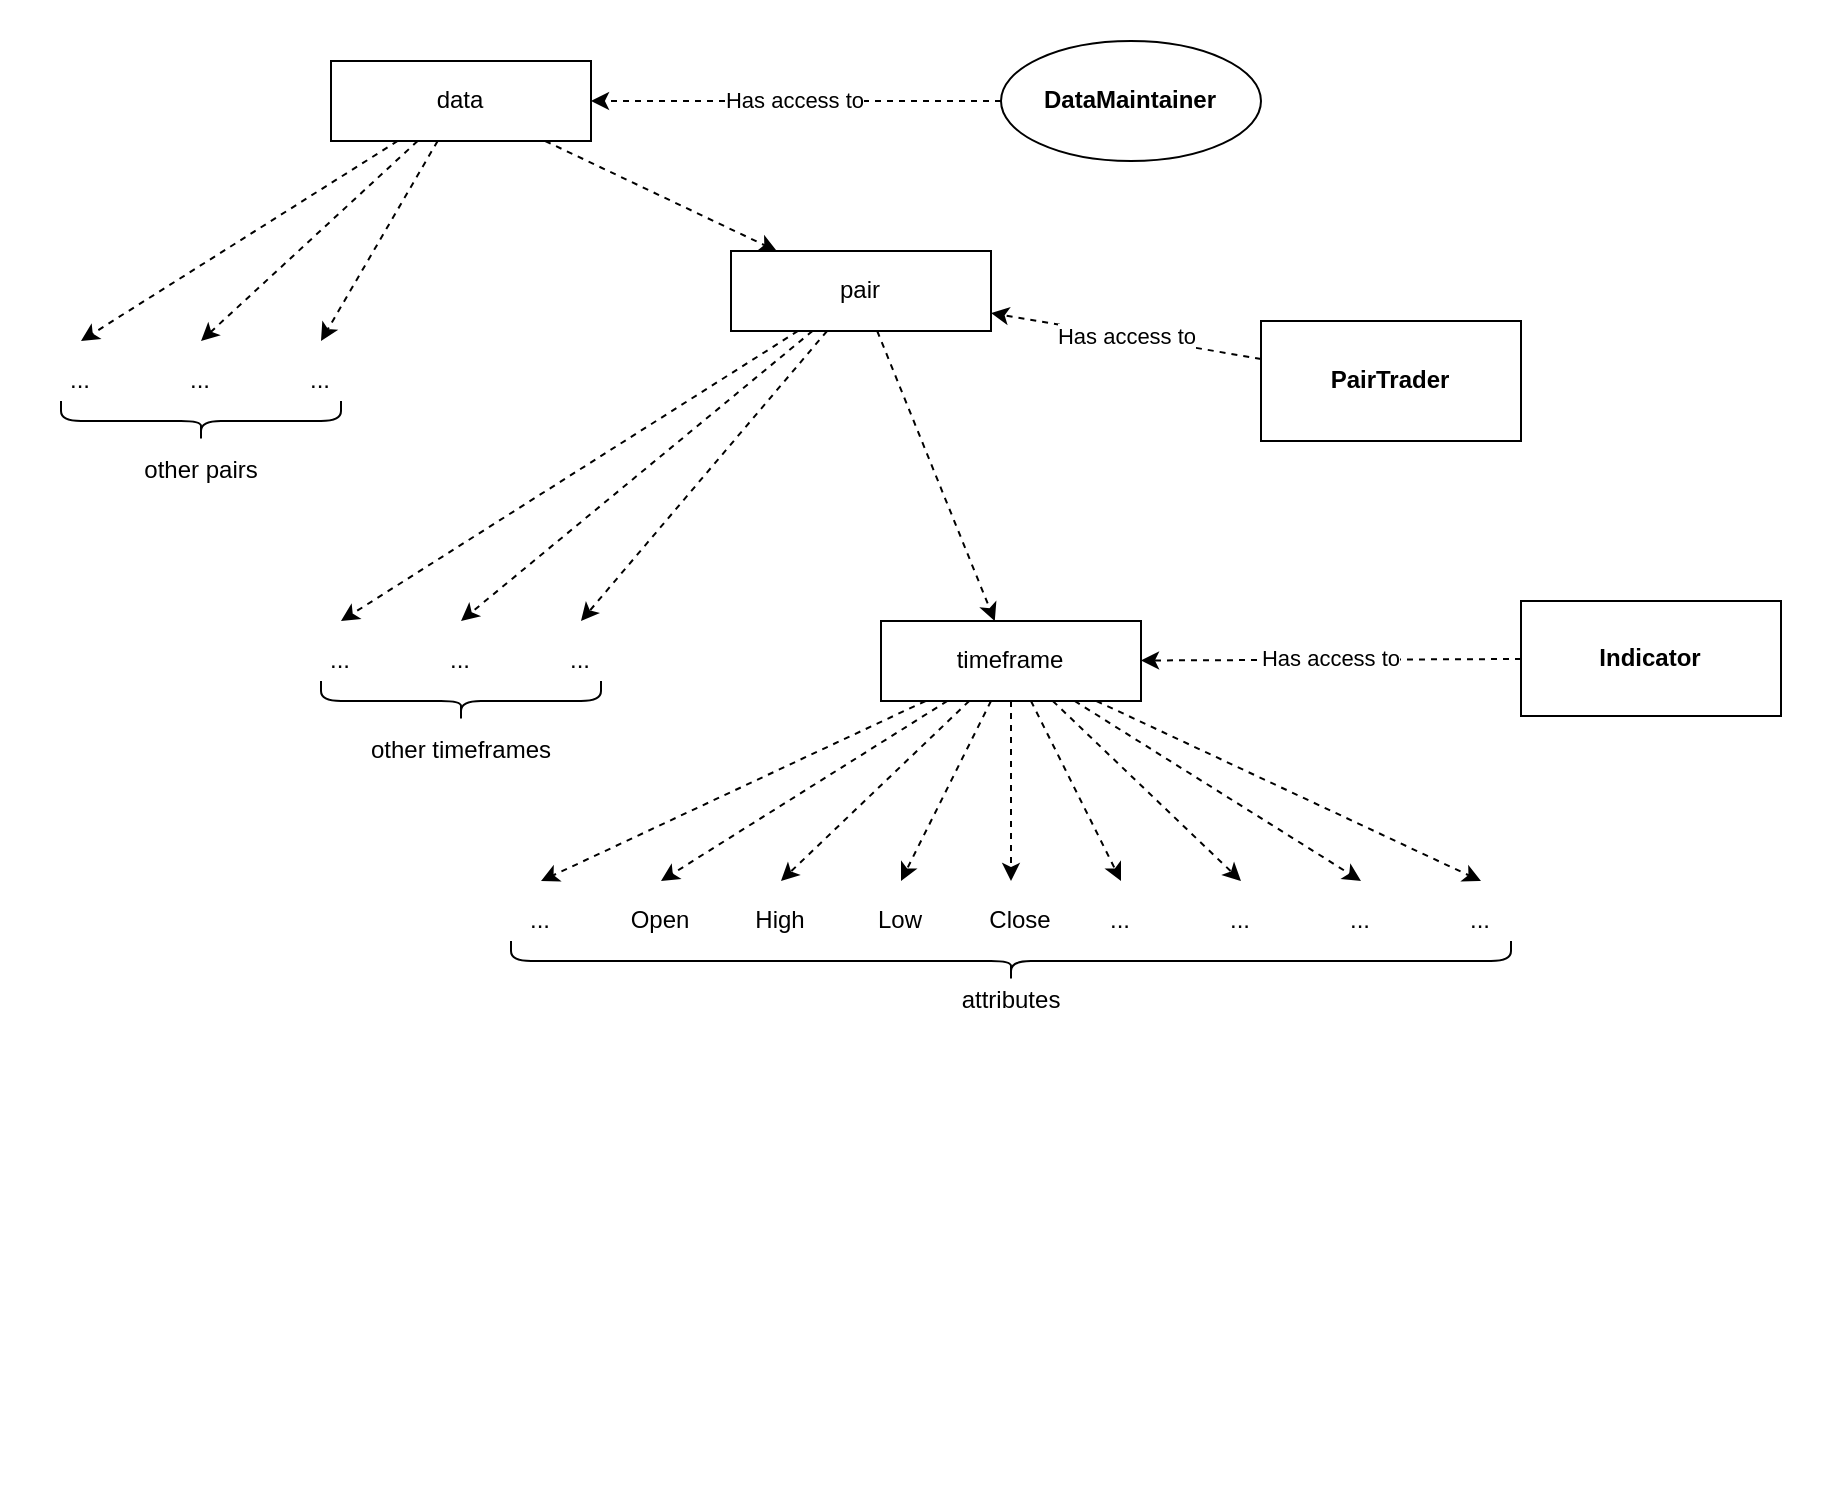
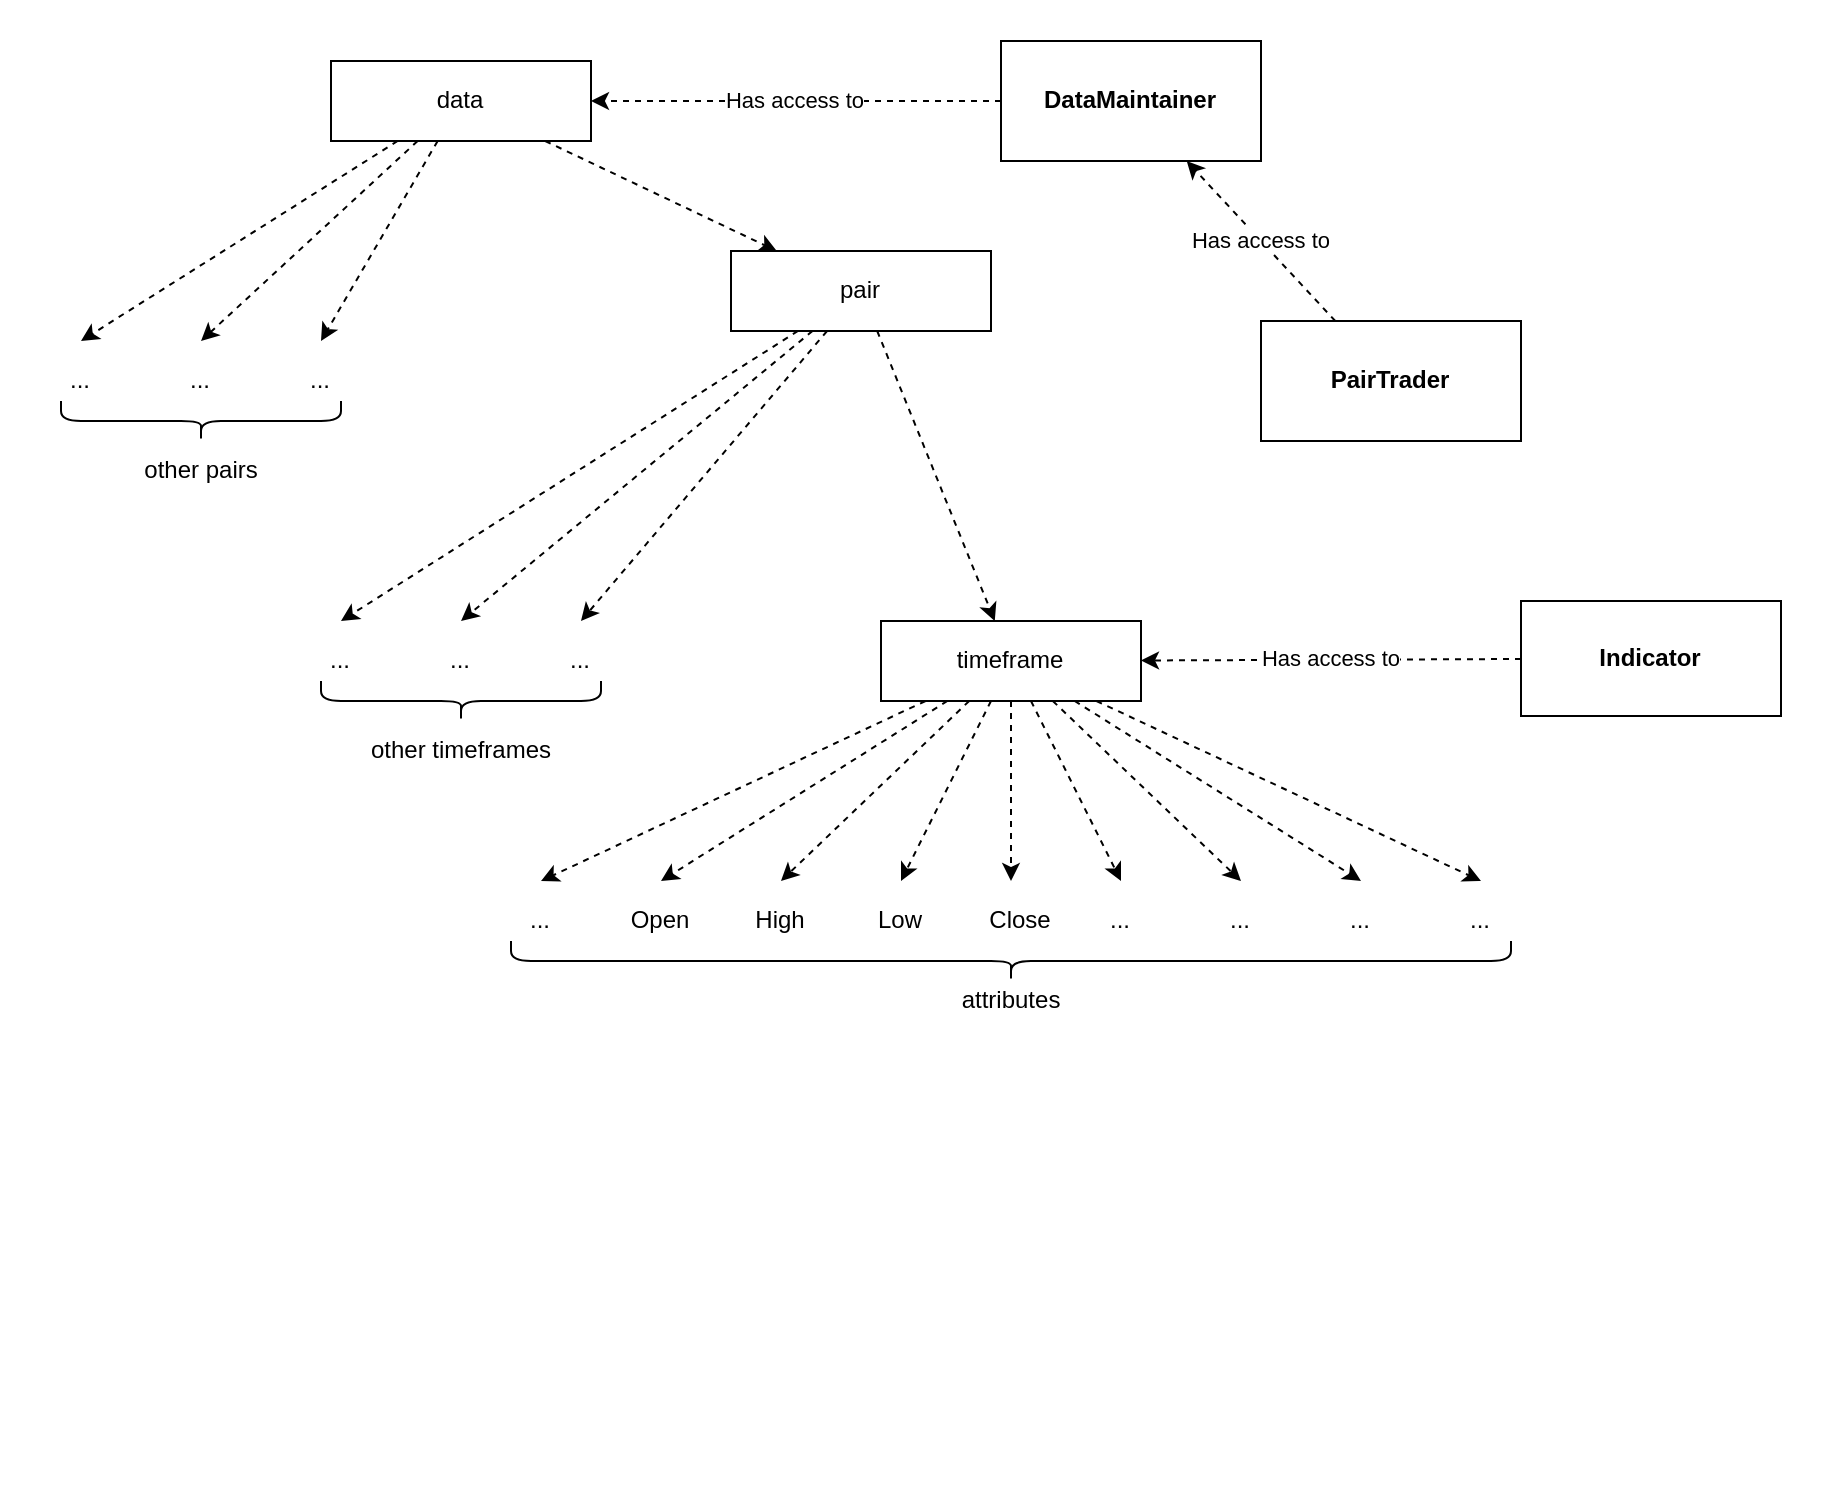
(1131, 101) -> (1131, 101)
(1135, 337) -> (1295, 278)
